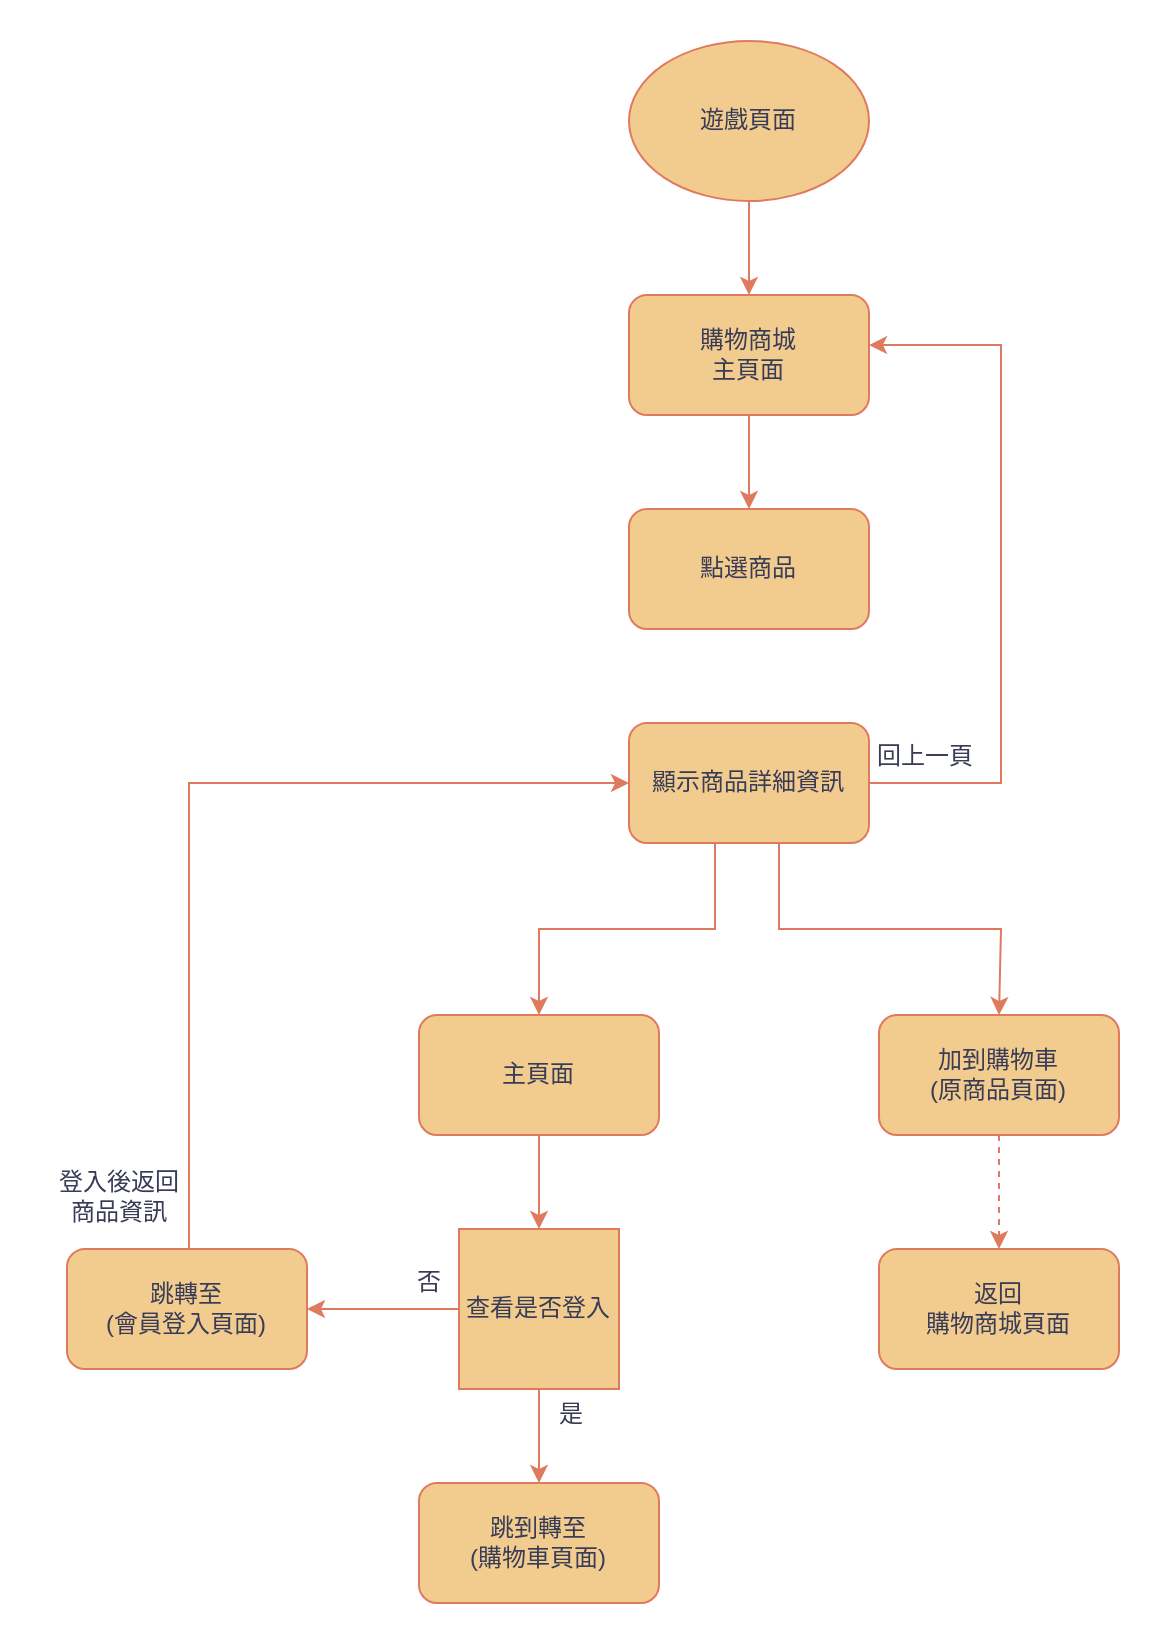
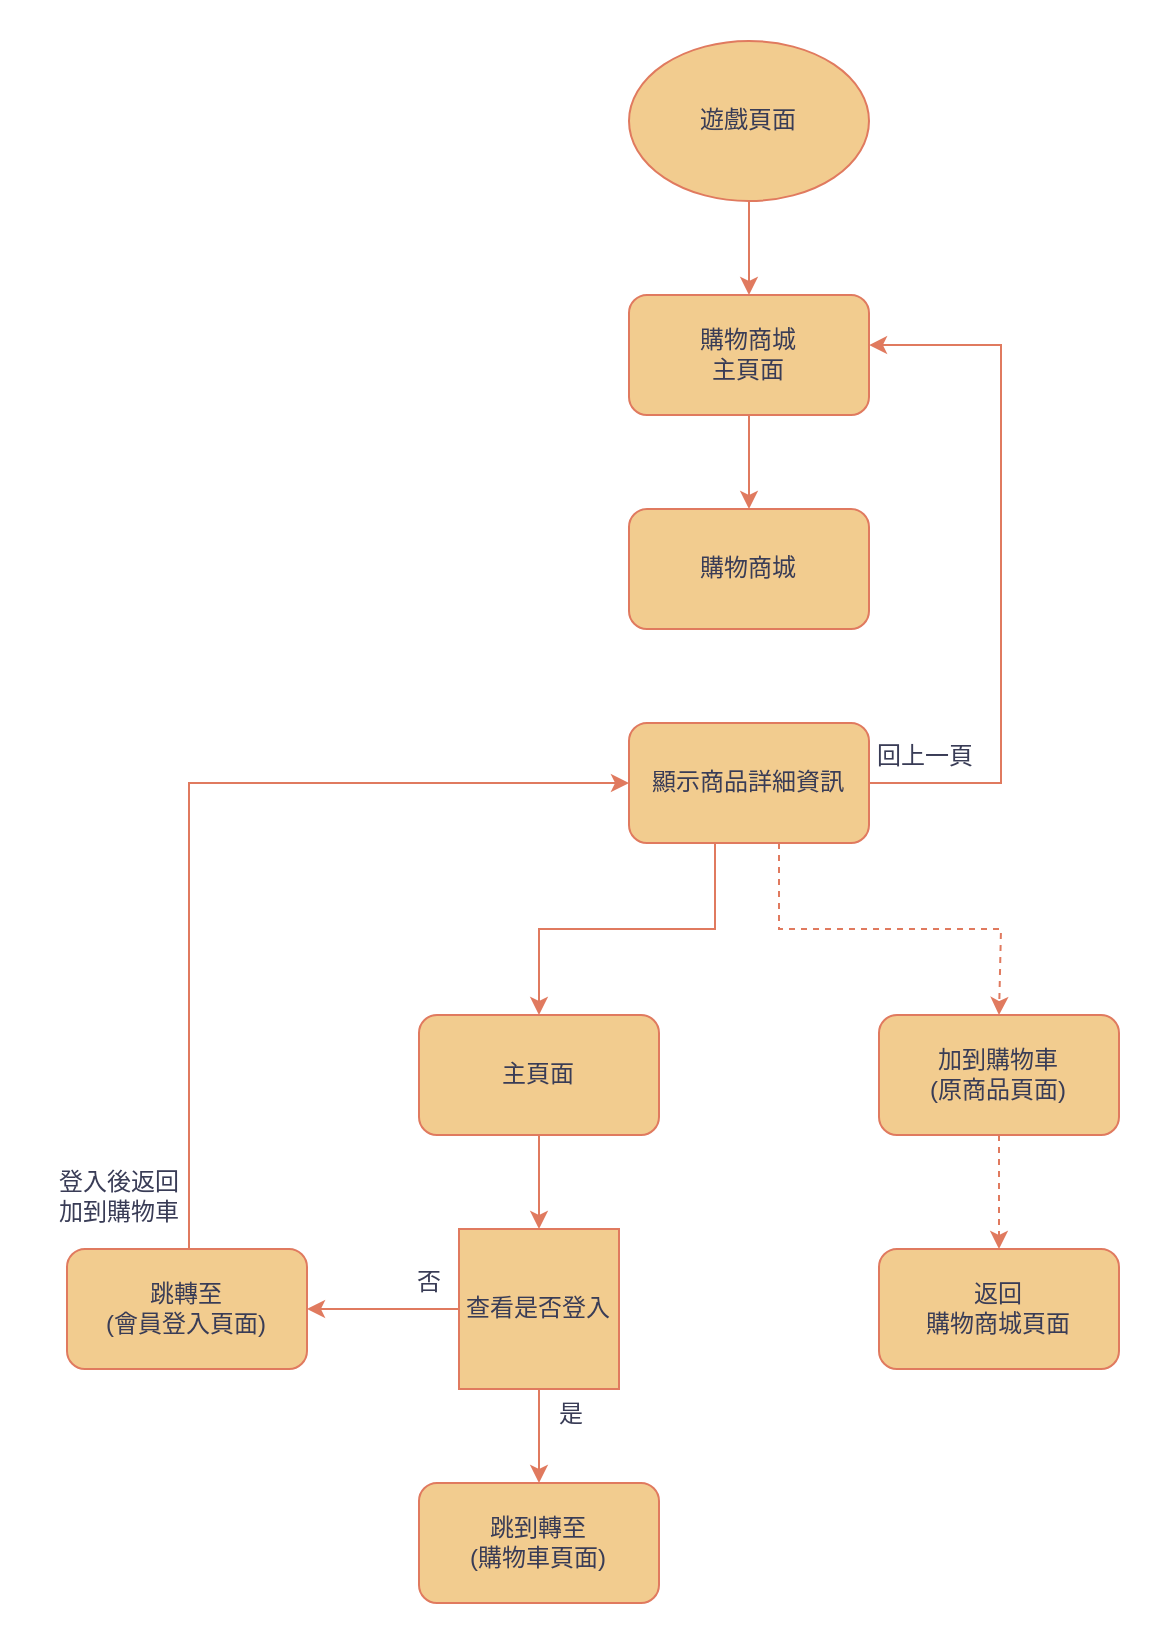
(749, 569) -> (749, 569)
(885, 929) -> (885, 929)
(120, 1197) -> (120, 1197)
